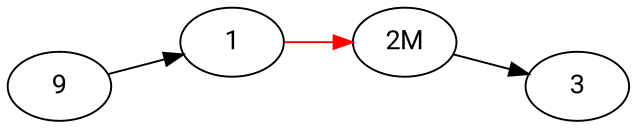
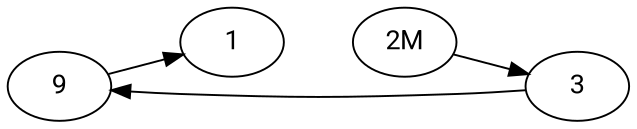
(309, 42) -> none
none -> (328, 97)
